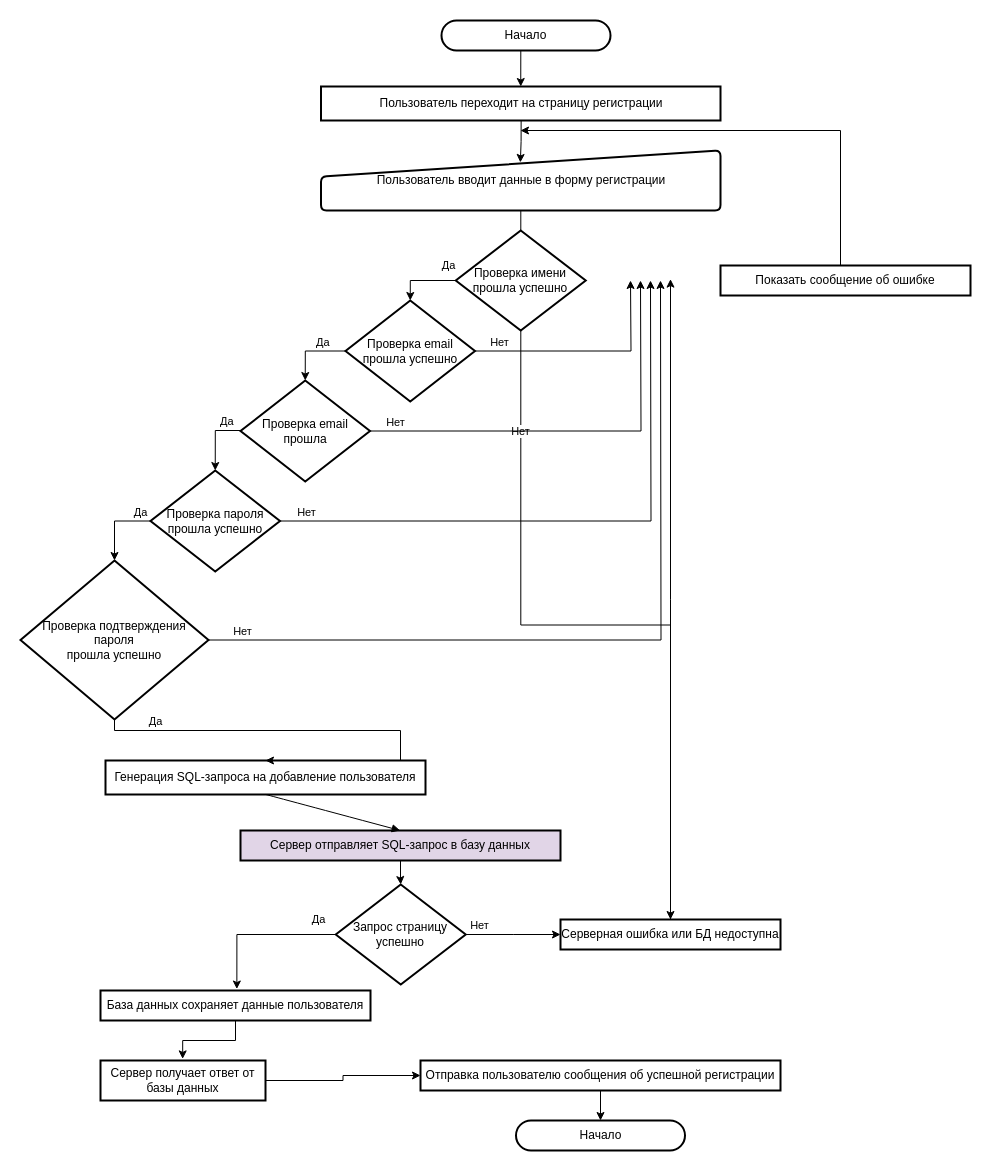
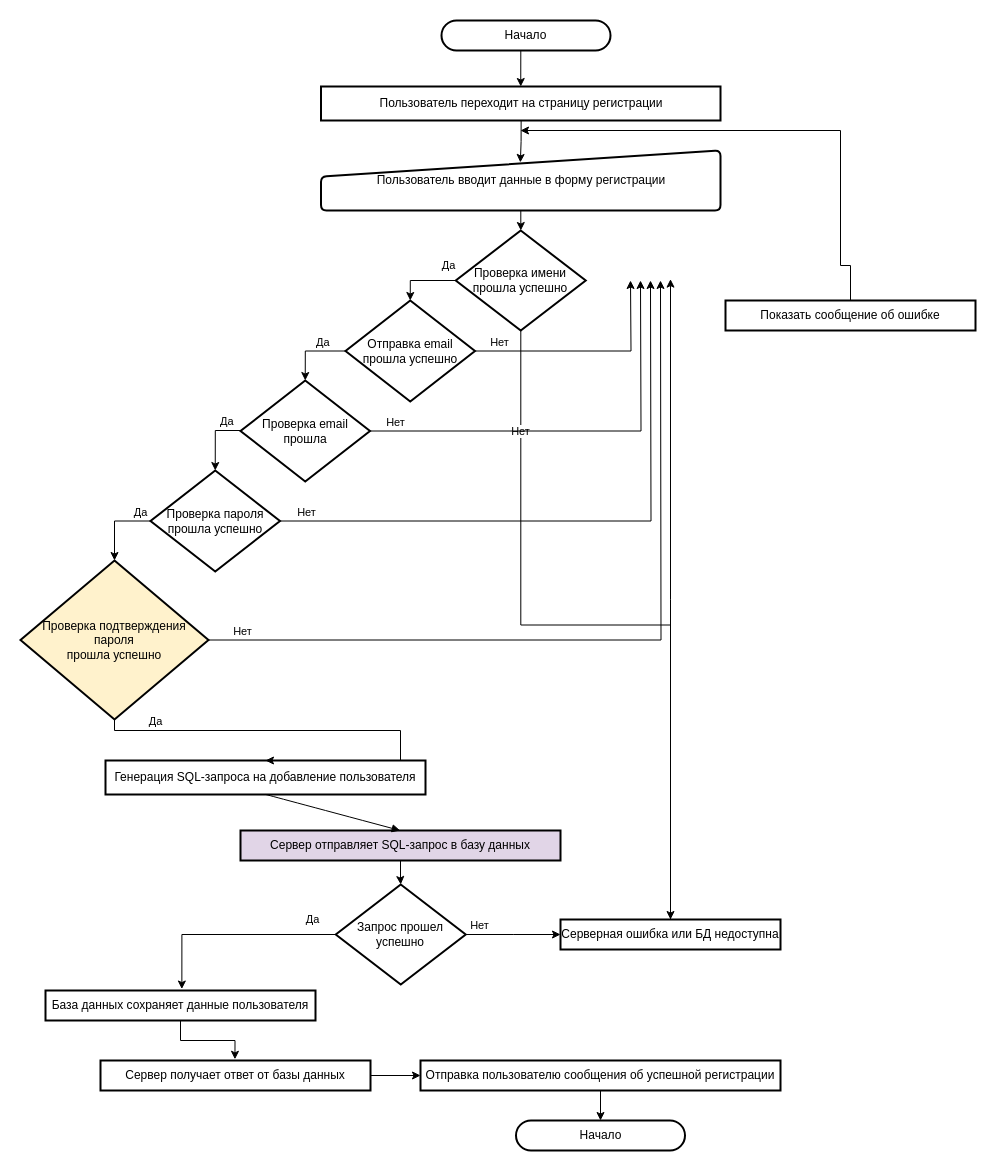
(521, 225) -> (521, 222)
(846, 281) -> (851, 316)
(411, 352) -> (411, 352)
(115, 640) -> (115, 640)
(401, 935) -> (401, 935)
(236, 1006) -> (181, 1006)
(183, 1081) -> (236, 1076)
